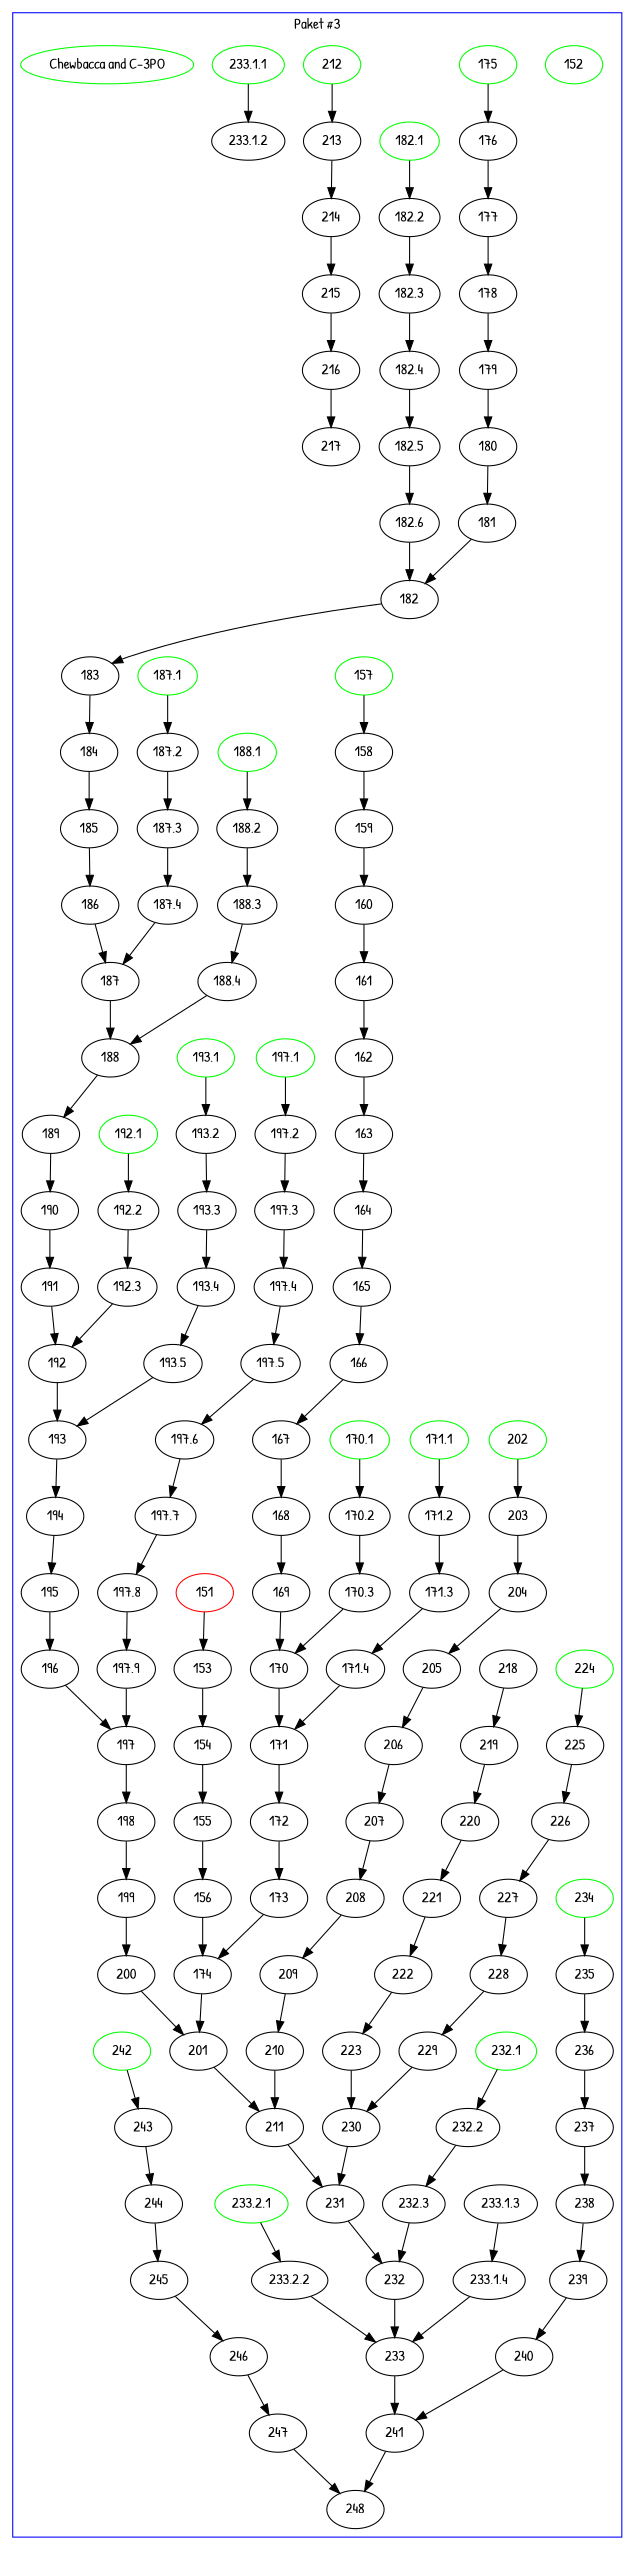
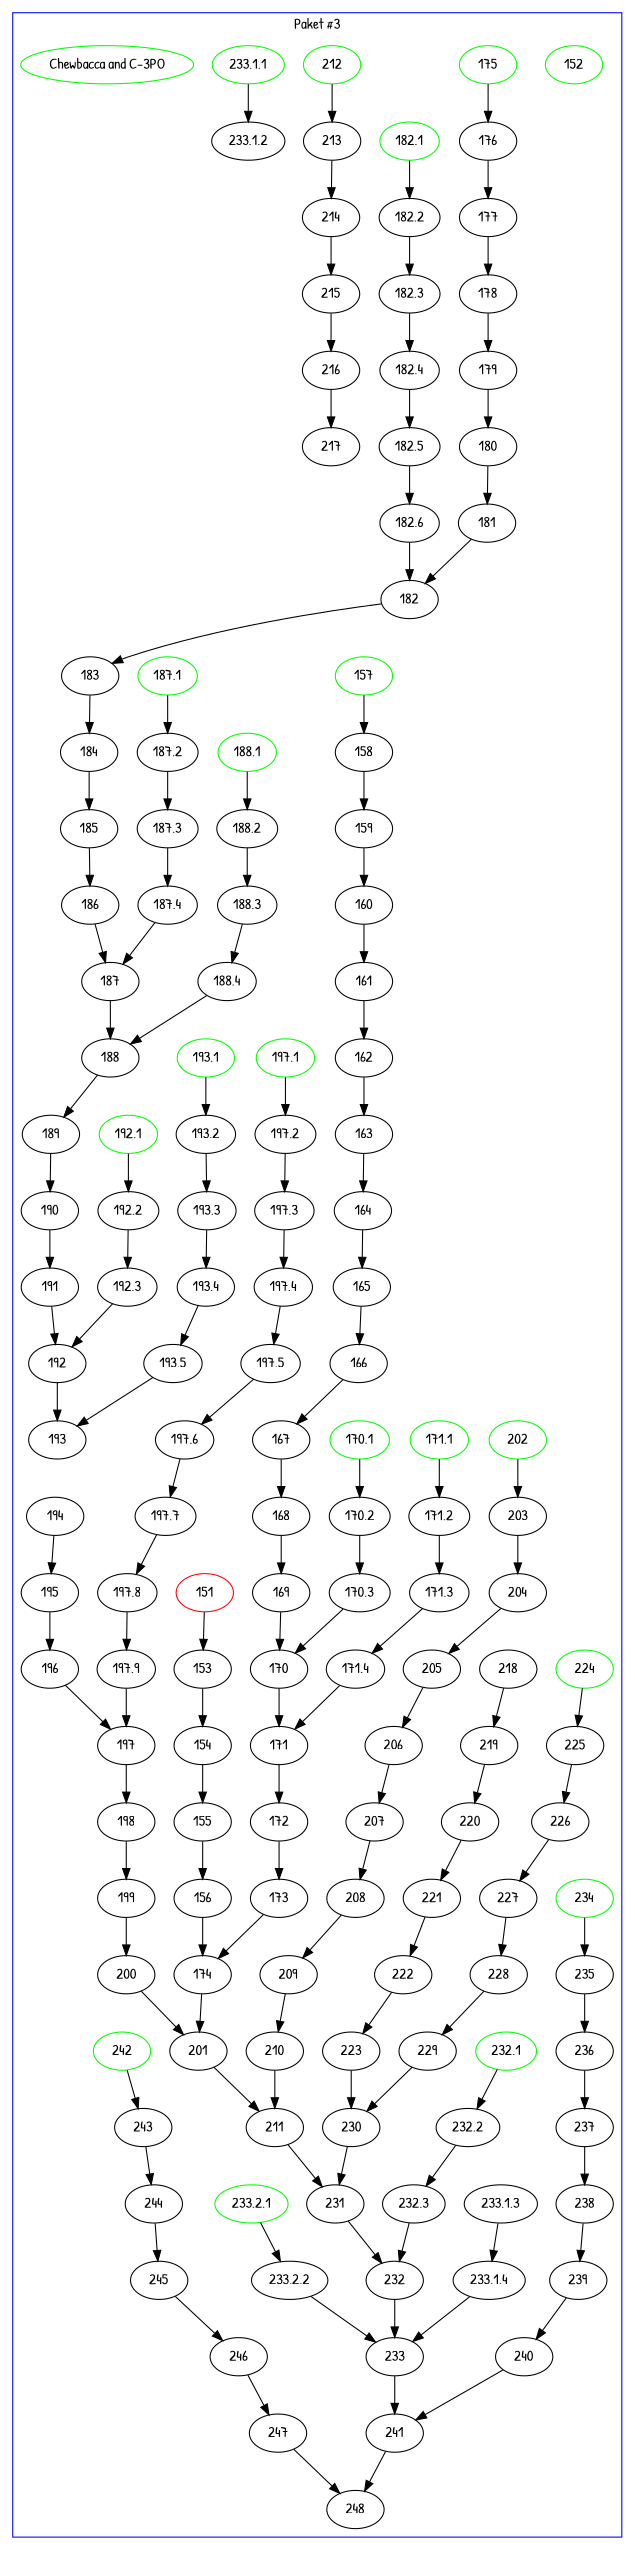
(56, 1473) -> none
